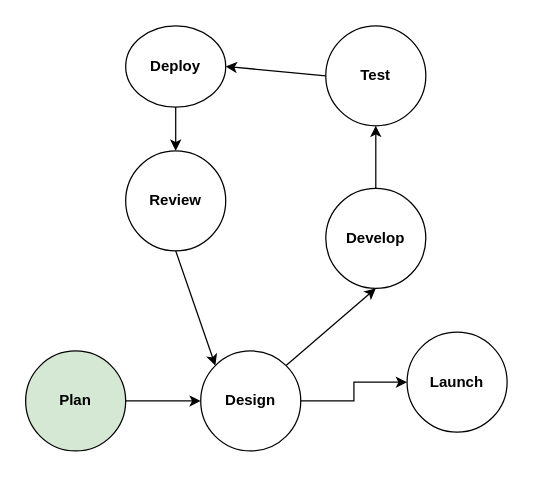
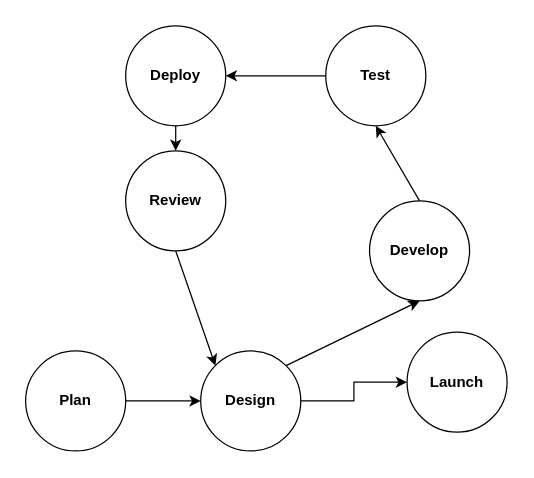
(176, 66) -> (176, 76)
(376, 238) -> (419, 251)
(76, 401) -> (76, 401)
